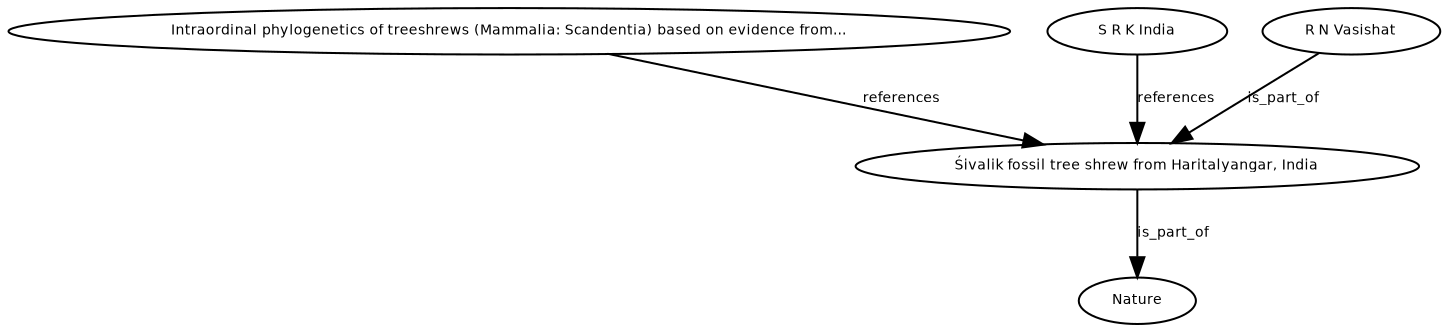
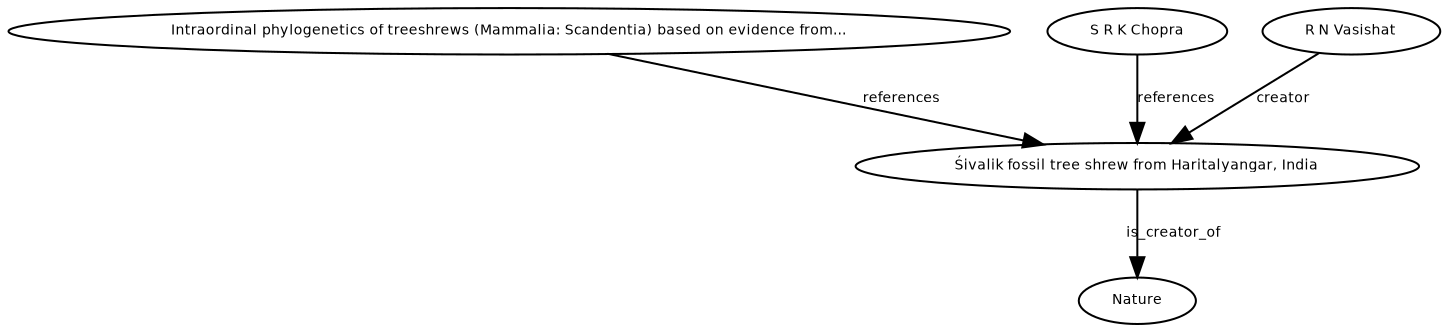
(1137, 31) -> (1137, 31)
(1284, 99) -> (1284, 99)
(1174, 233) -> (1174, 233)
